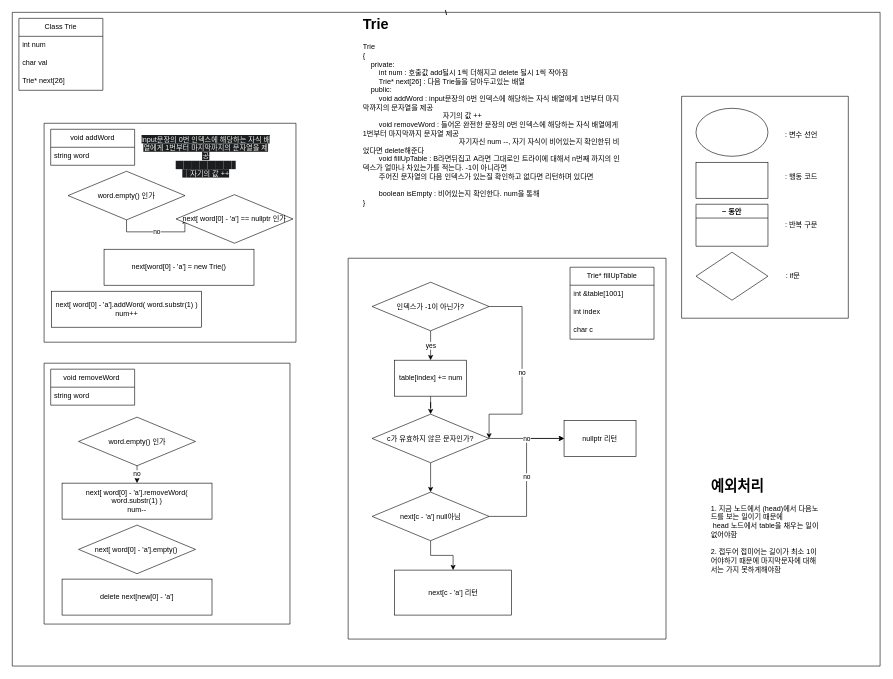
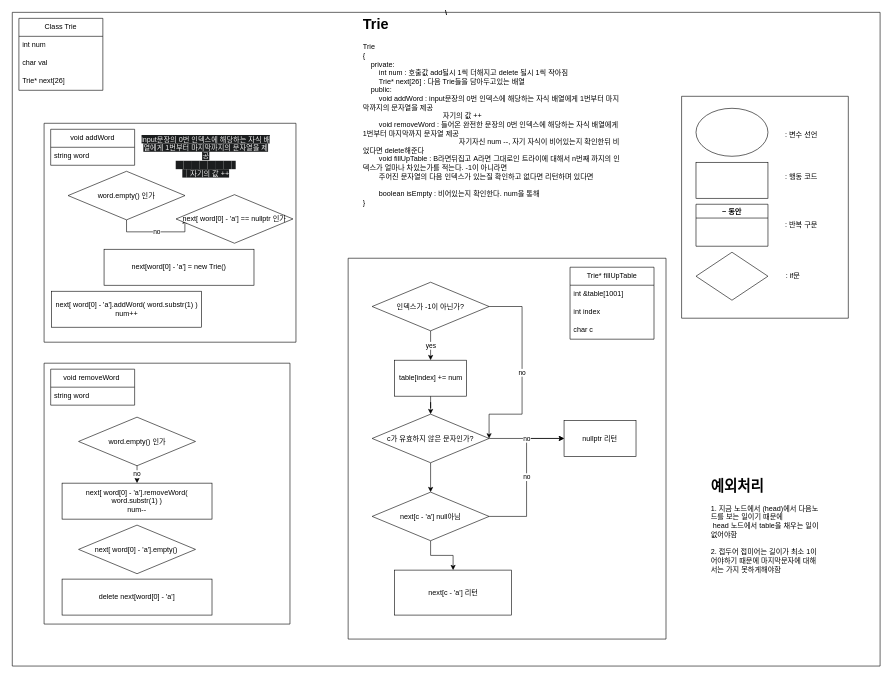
(137, 597) -> (137, 597)
